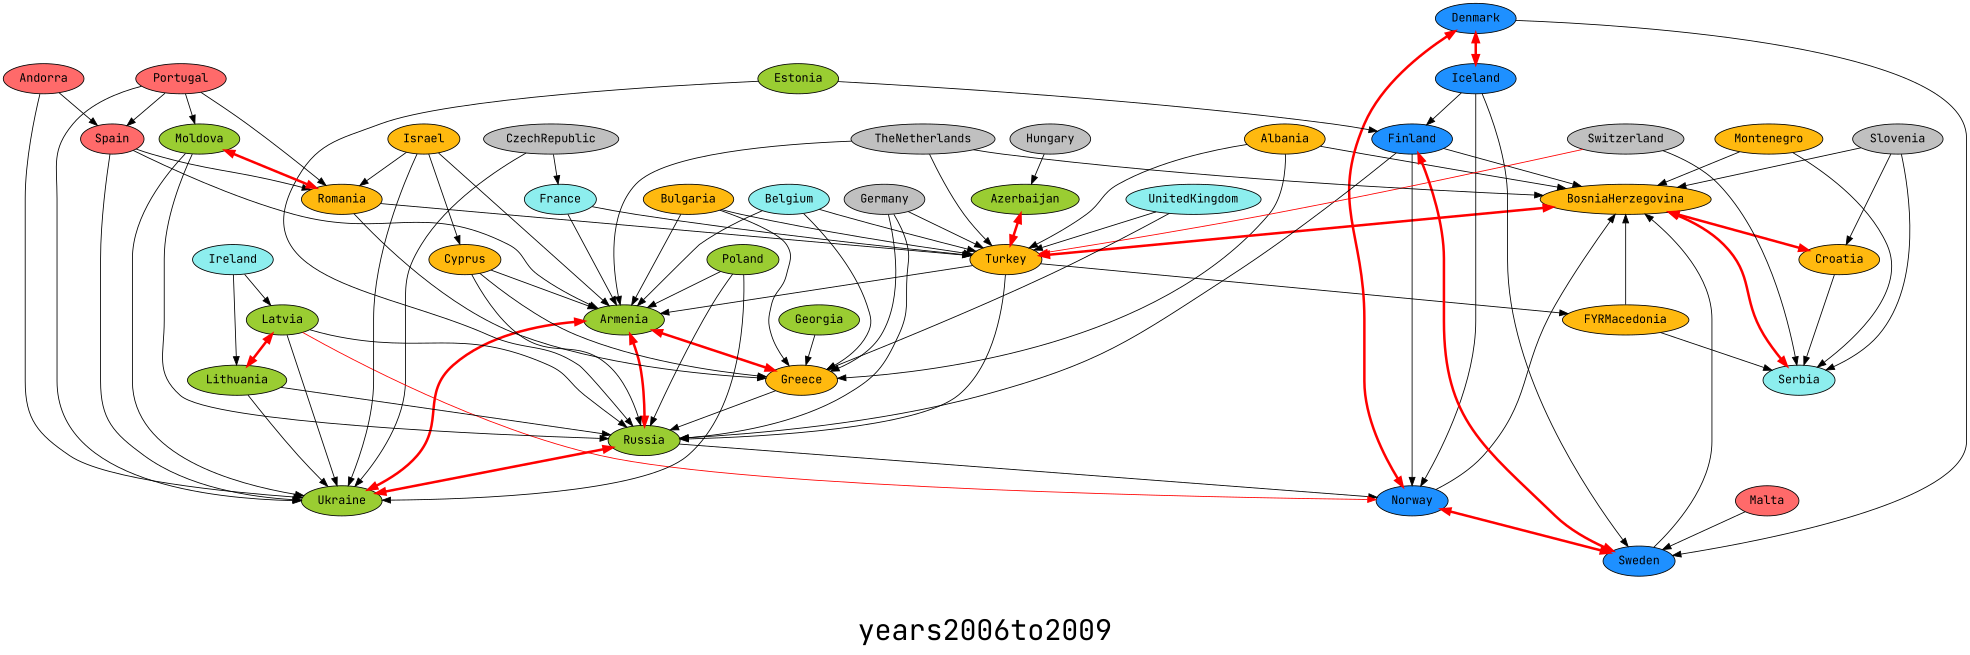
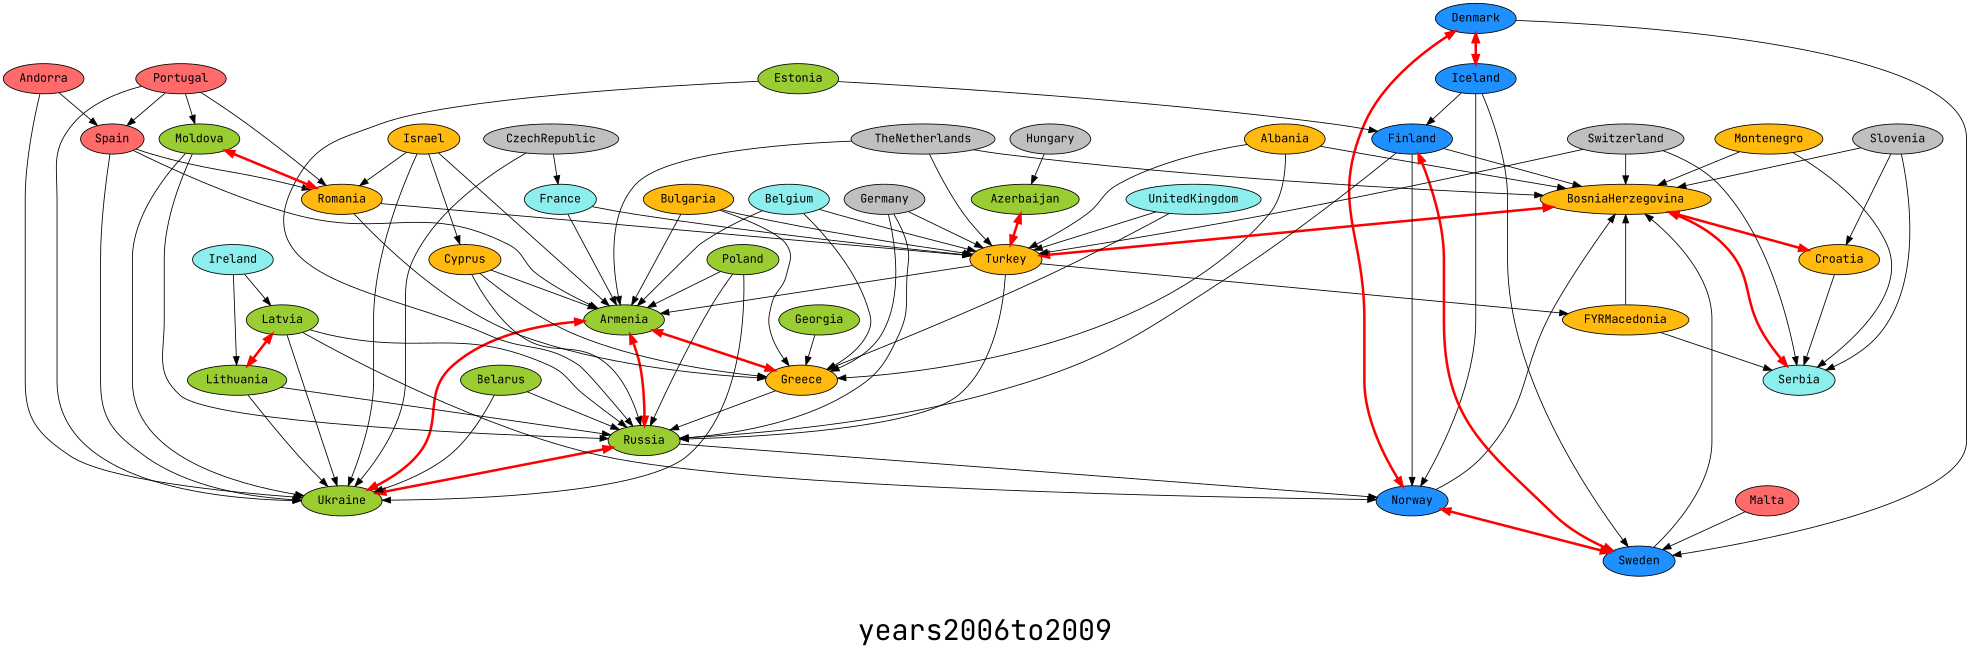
none -> (1626, 165)
(1316, 205) -> (1316, 205)
none -> (501, 380)
(822, 480) -> (822, 480)
